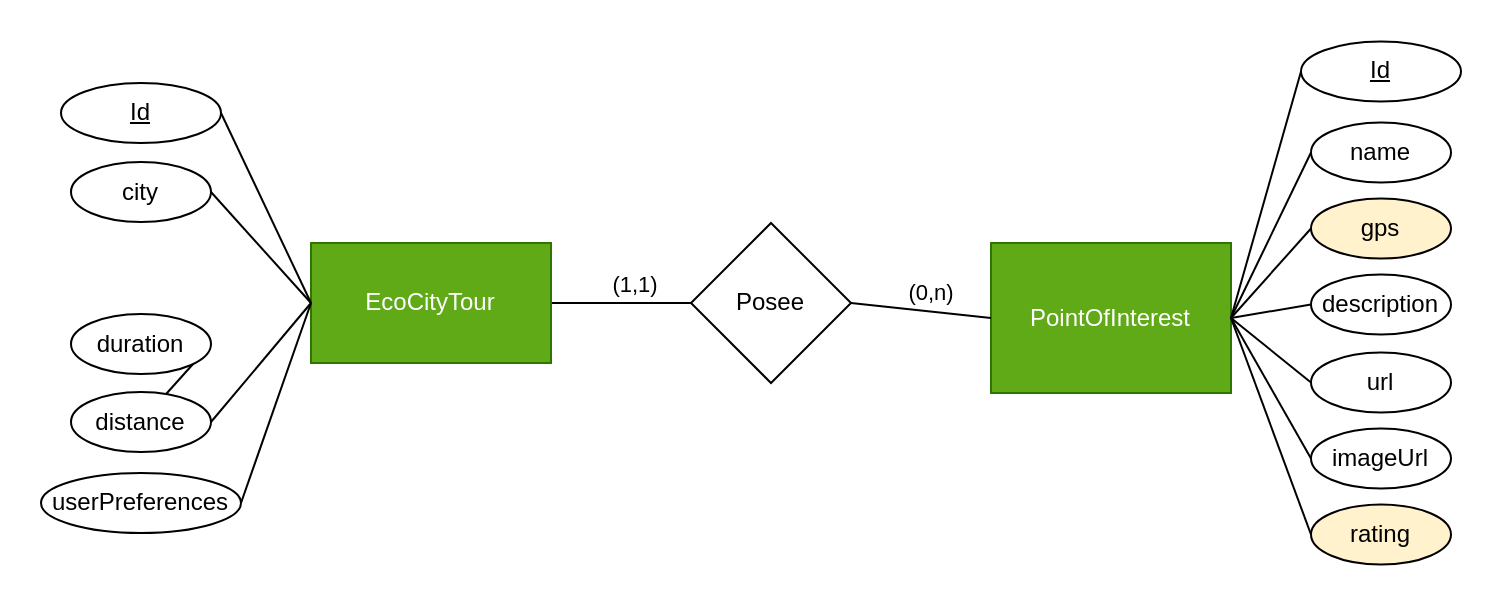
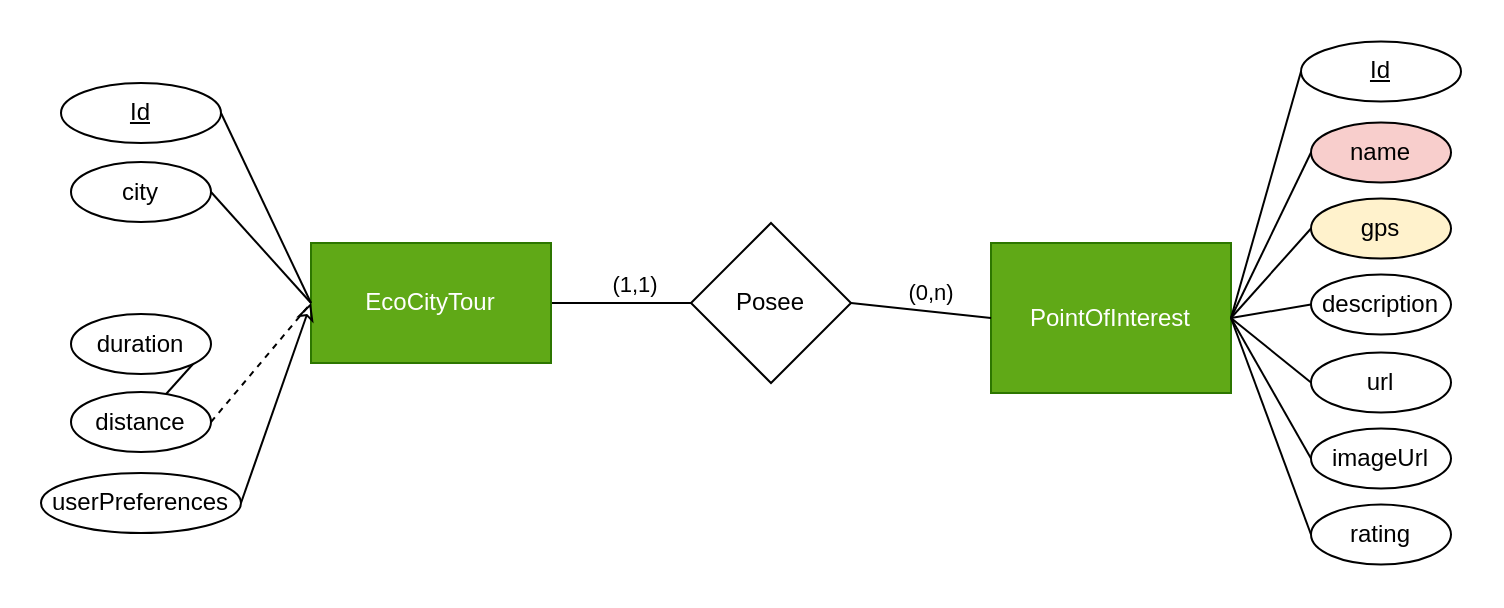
(1381, 153) -> (1381, 153)
(307, 315) -> (306, 317)
(259, 365) -> (259, 365)
(1381, 535) -> (1381, 535)
